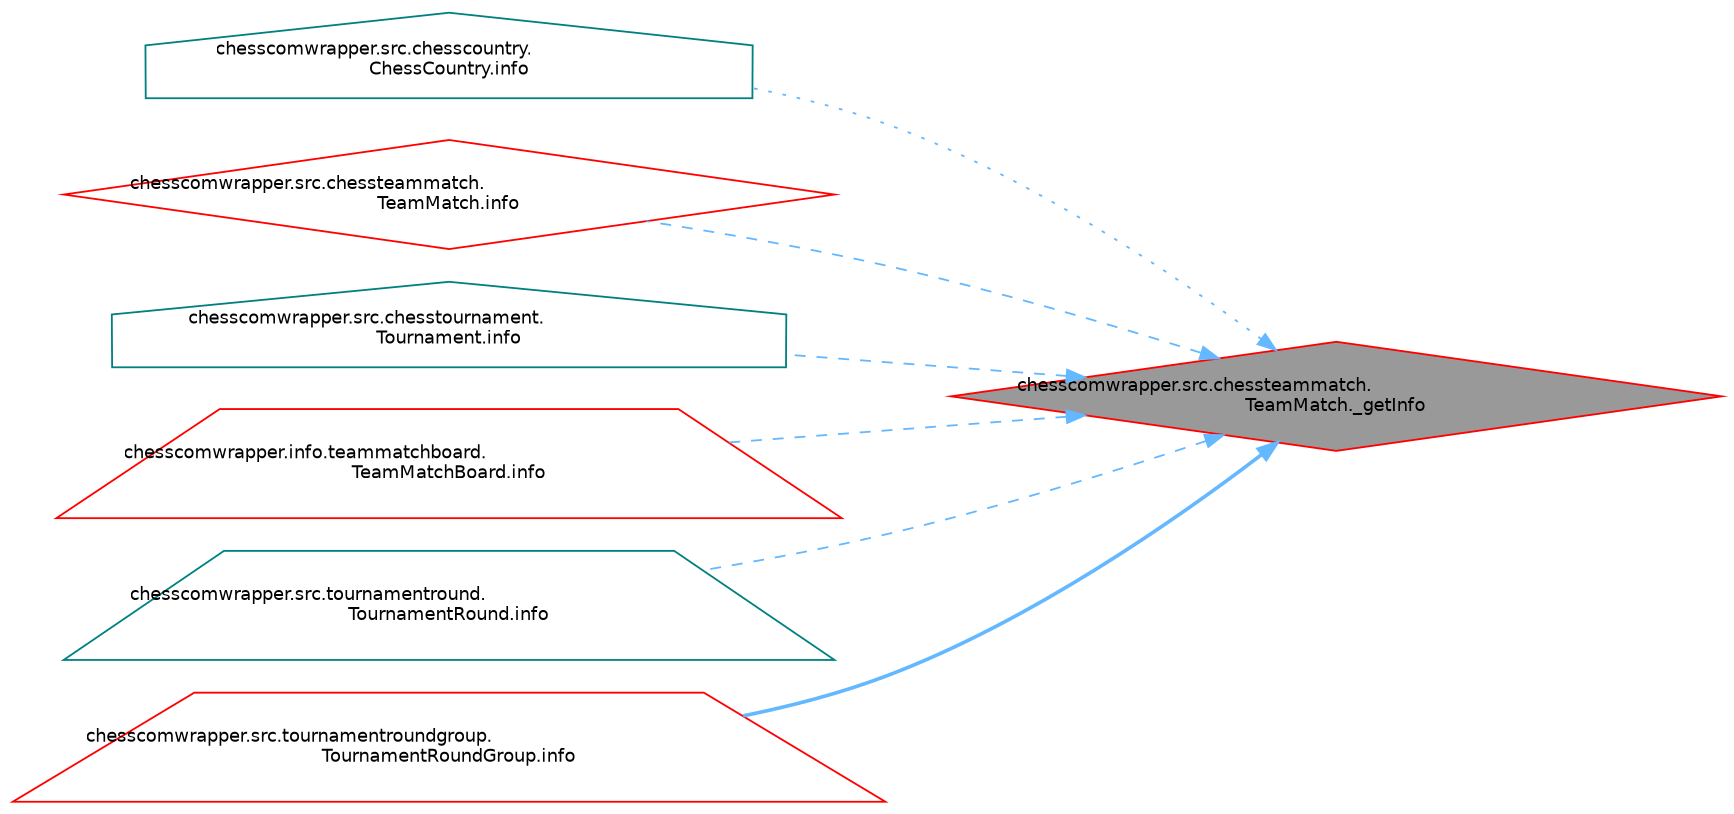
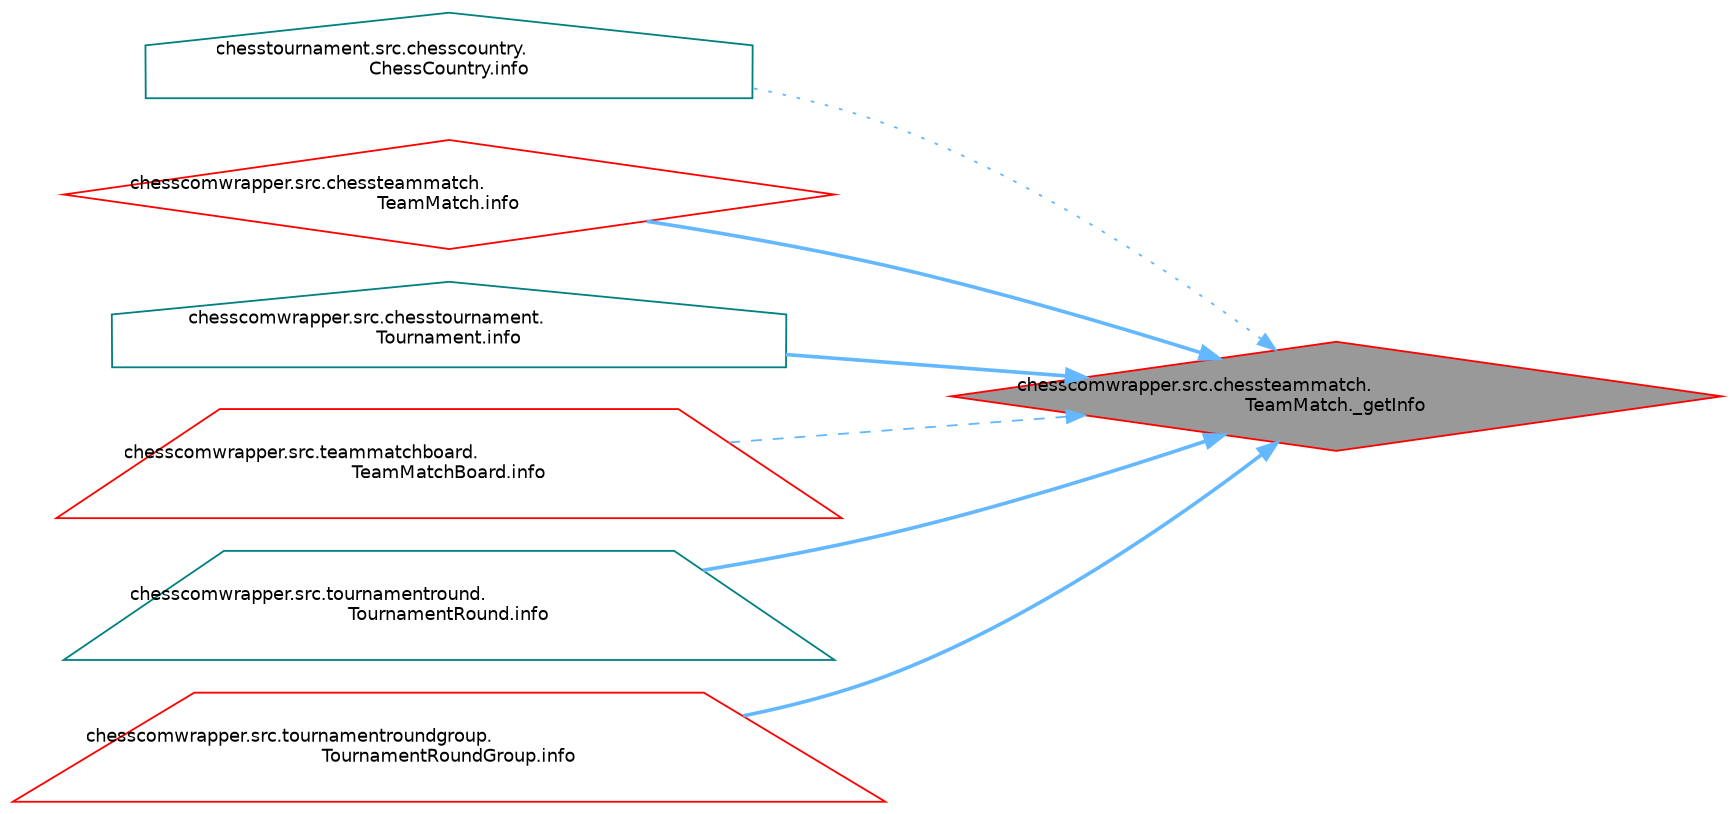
(449, 60) -> (449, 60)
(926, 275) -> (926, 275)
(926, 365) -> (926, 365)
(449, 464) -> (449, 464)
(957, 516) -> (957, 516)
